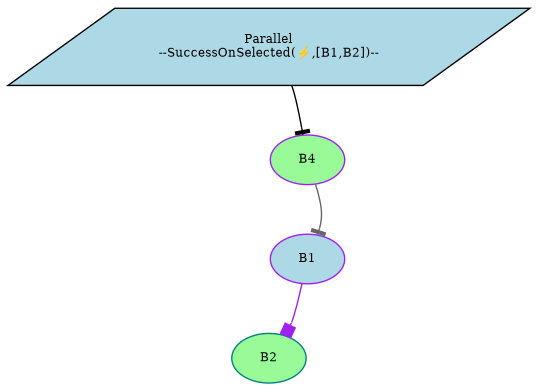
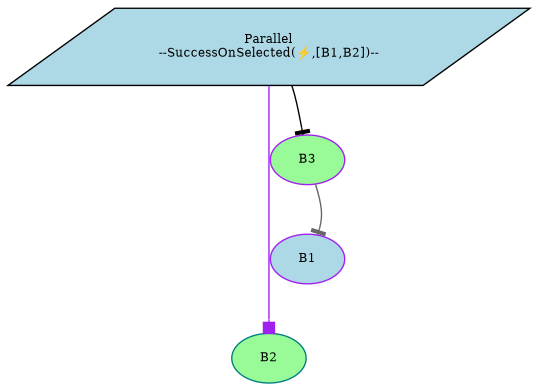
(308, 160) -> (308, 160)
(297, 303) -> (269, 203)
